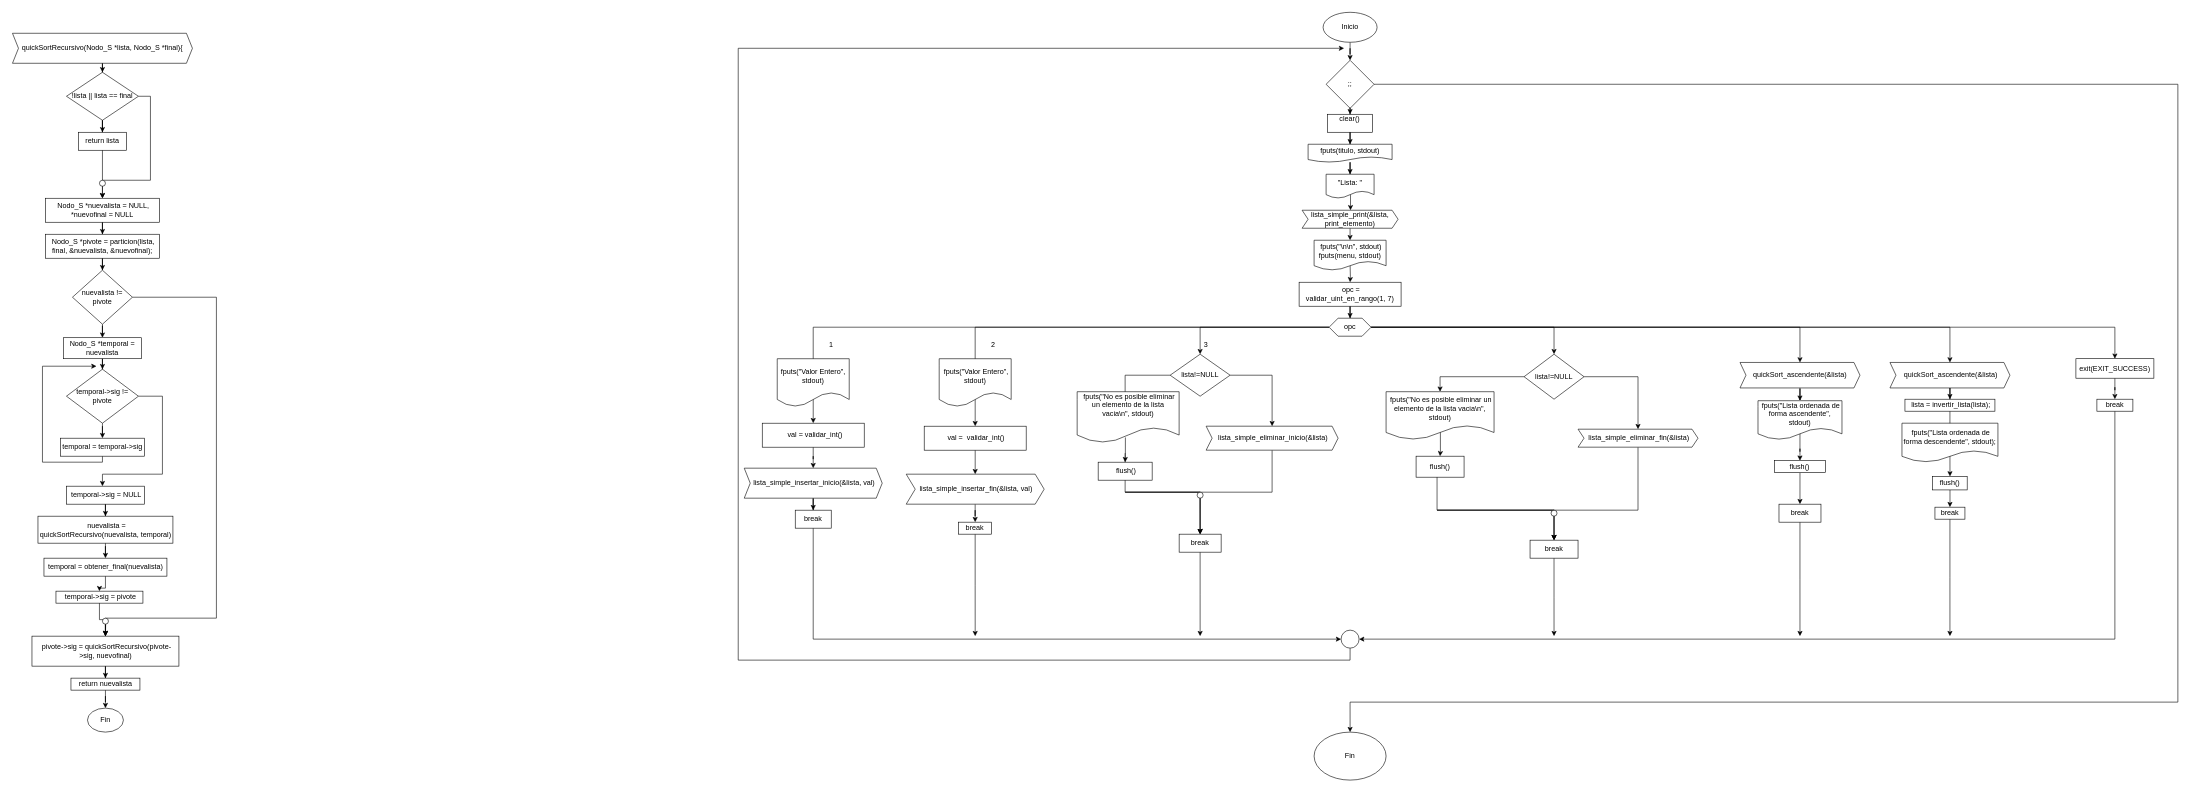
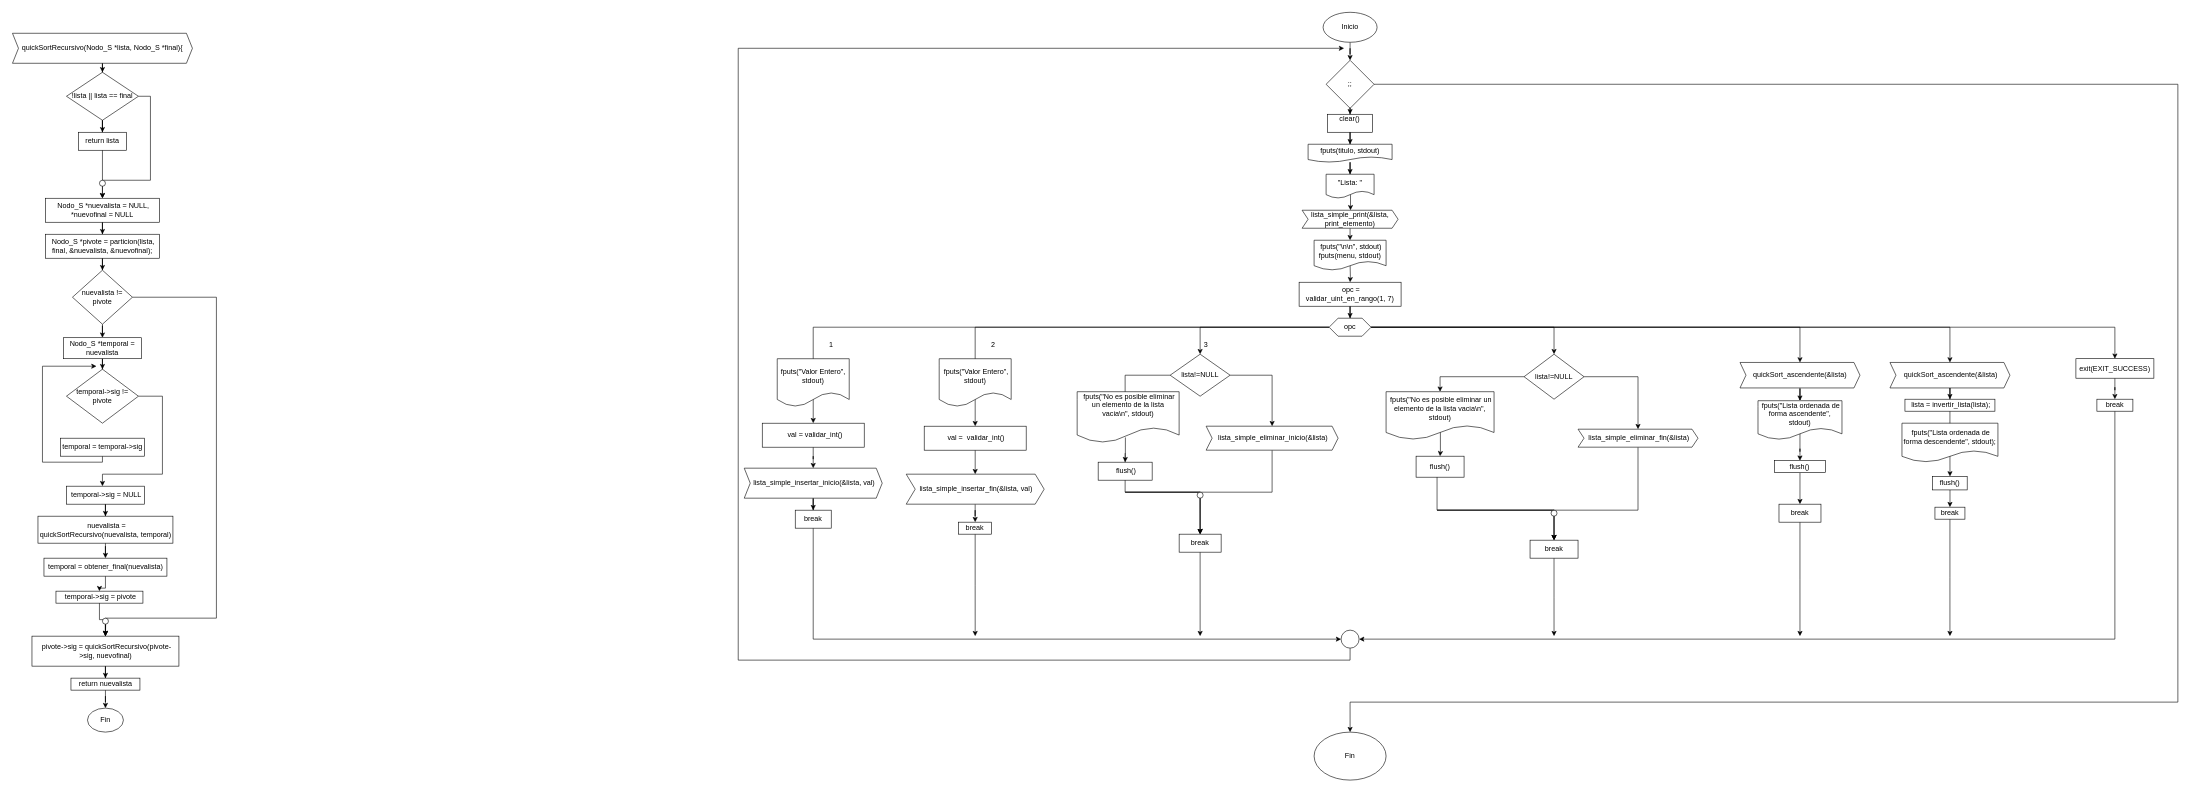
(102, 433) -> none
